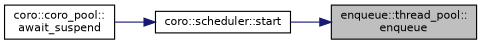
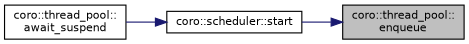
(60, 22) -> (65, 22)
(404, 22) -> (403, 22)
